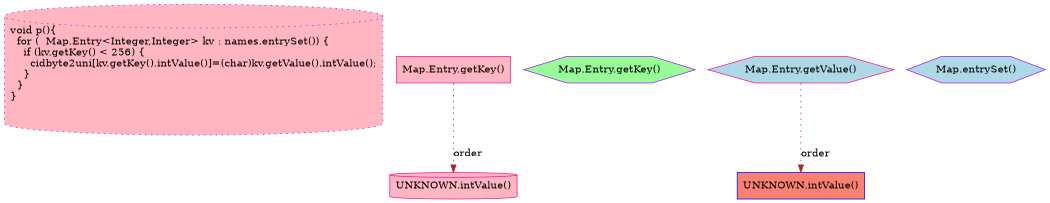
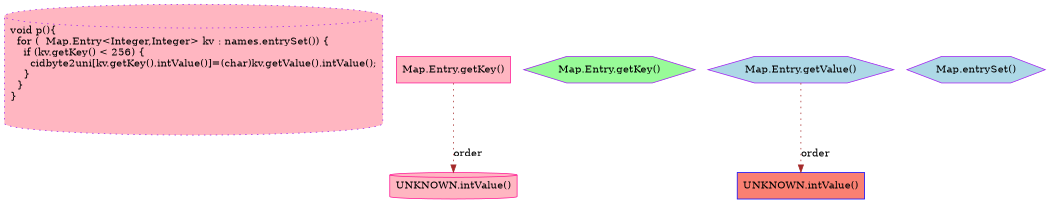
(801, 70) -> (801, 70)
